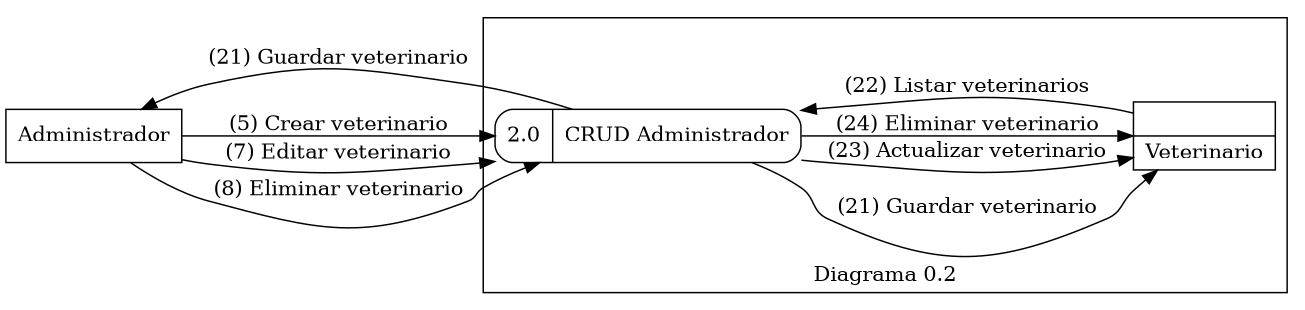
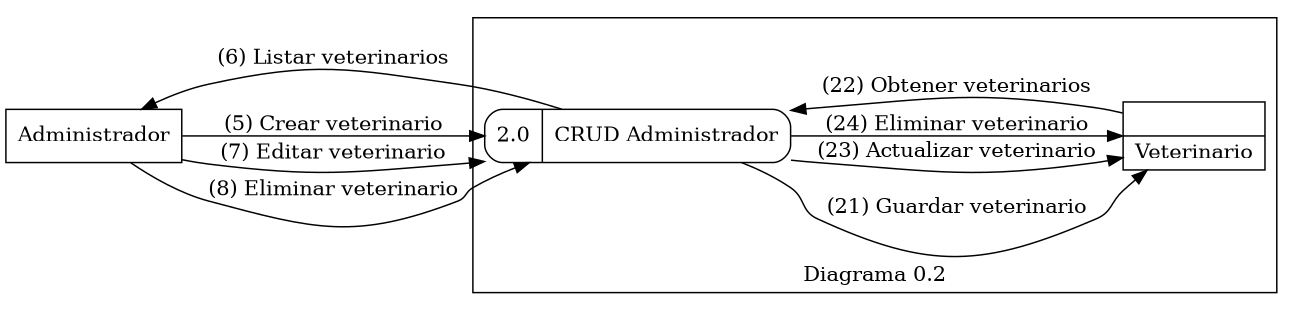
(338, 58) -> (333, 58)
(967, 86) -> (957, 86)
